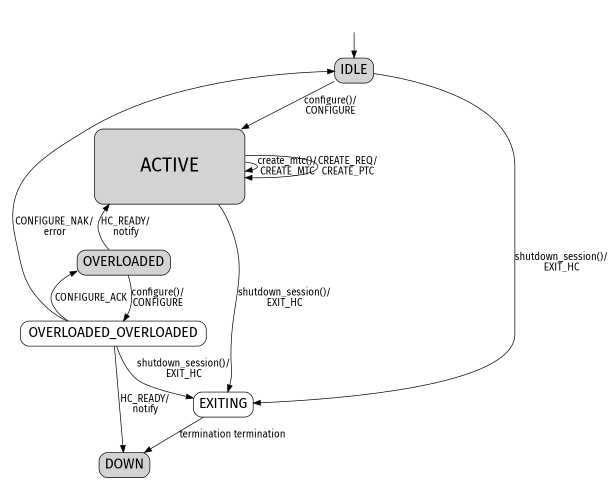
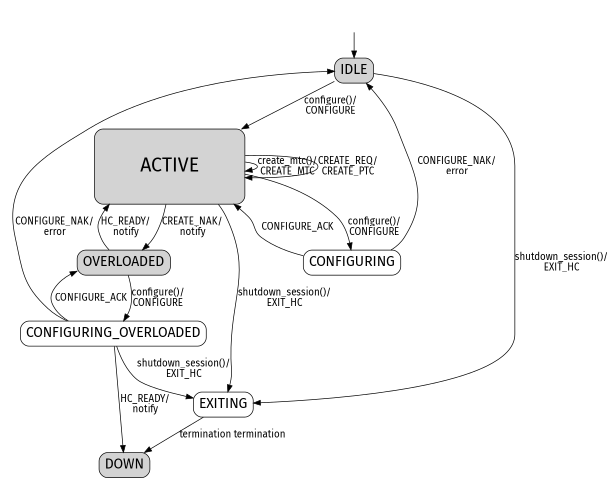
none -> (160, 226)
none -> (352, 263)
(113, 334) -> (113, 334)
